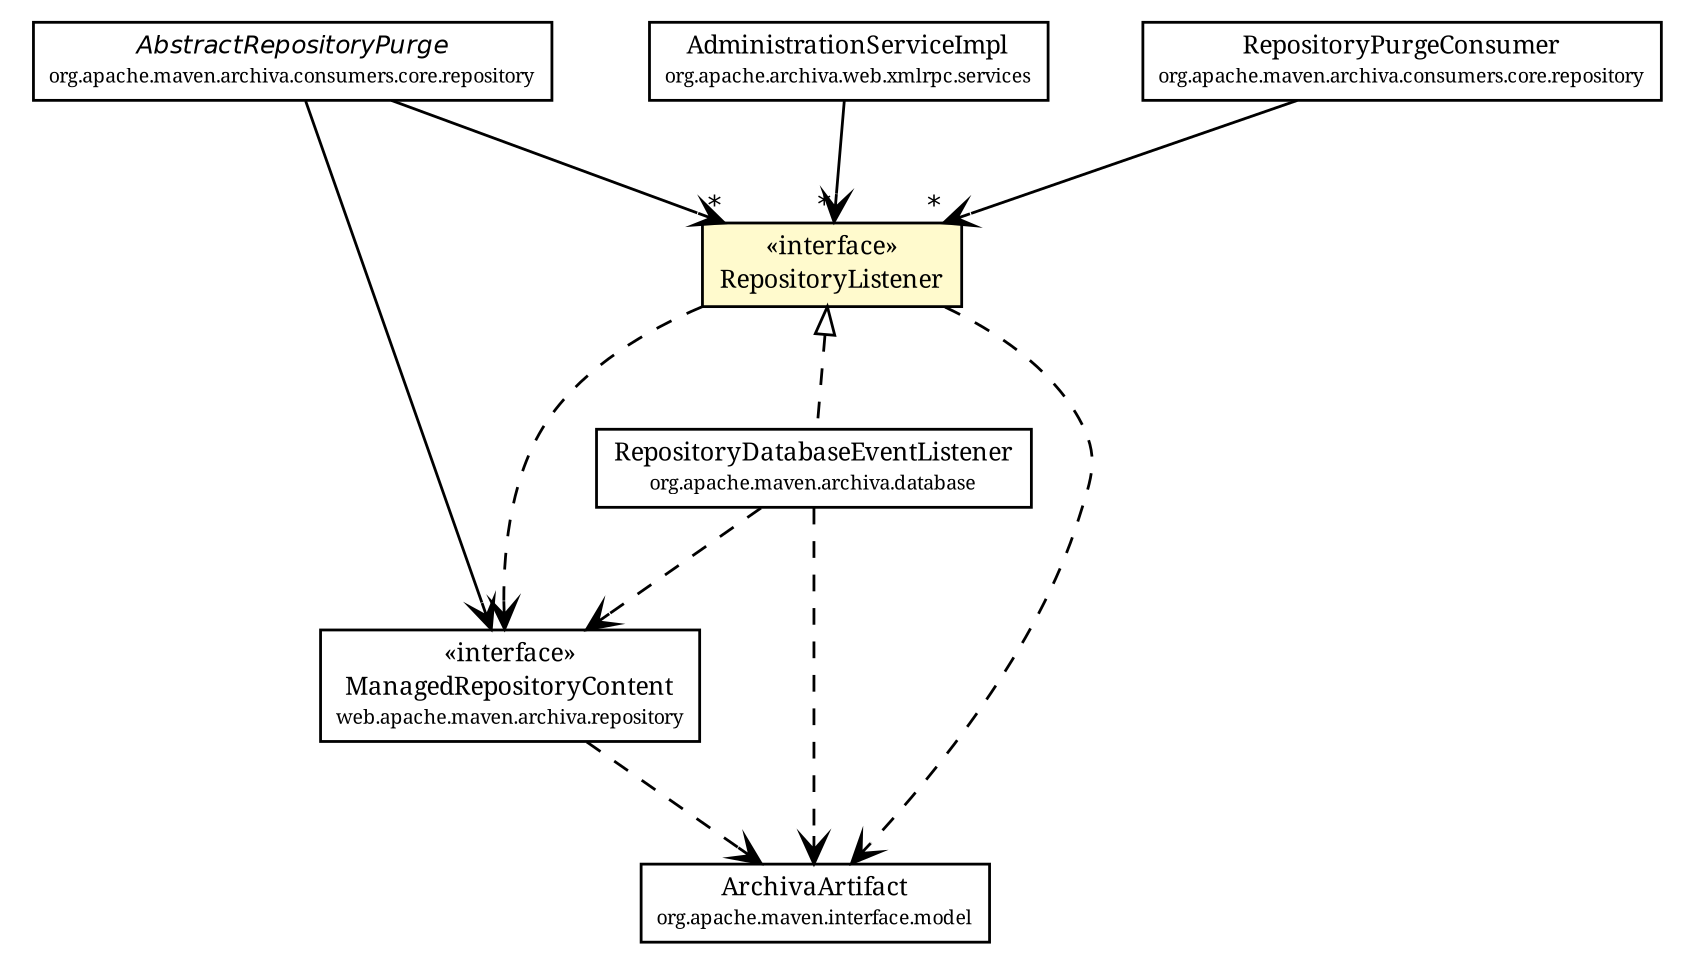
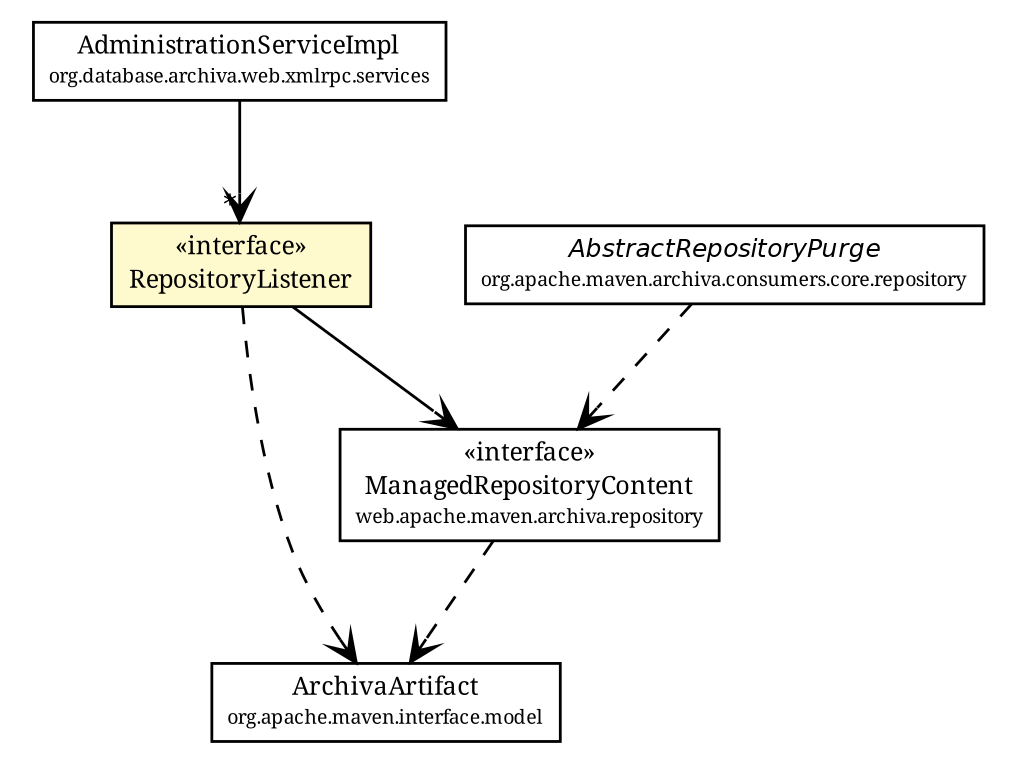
(1402, 61) -> none
(849, 77) -> (240, 77)
(544, 157) -> none
(394, 352) -> (645, 356)
(549, 418) -> (363, 359)
(814, 468) -> none
